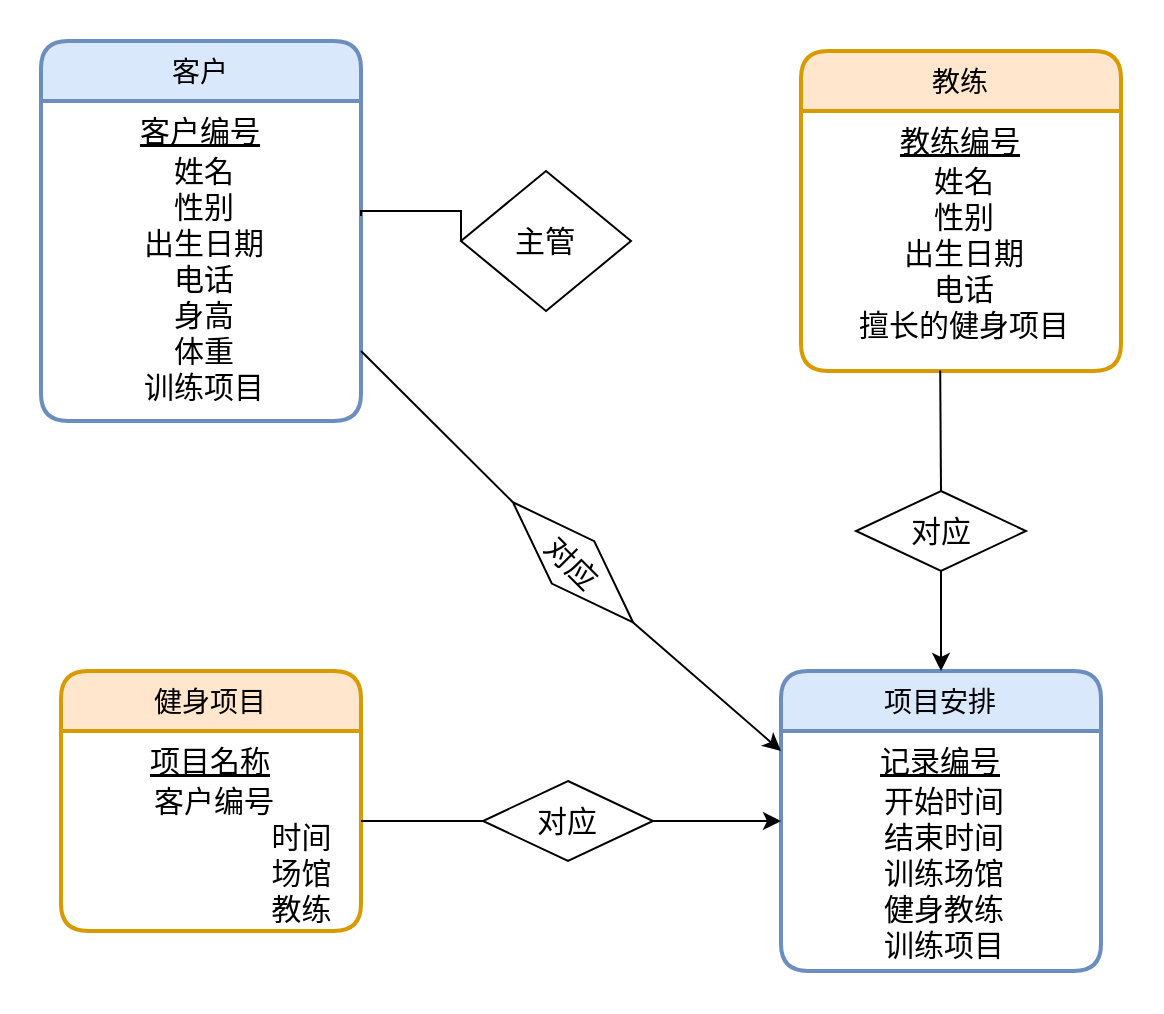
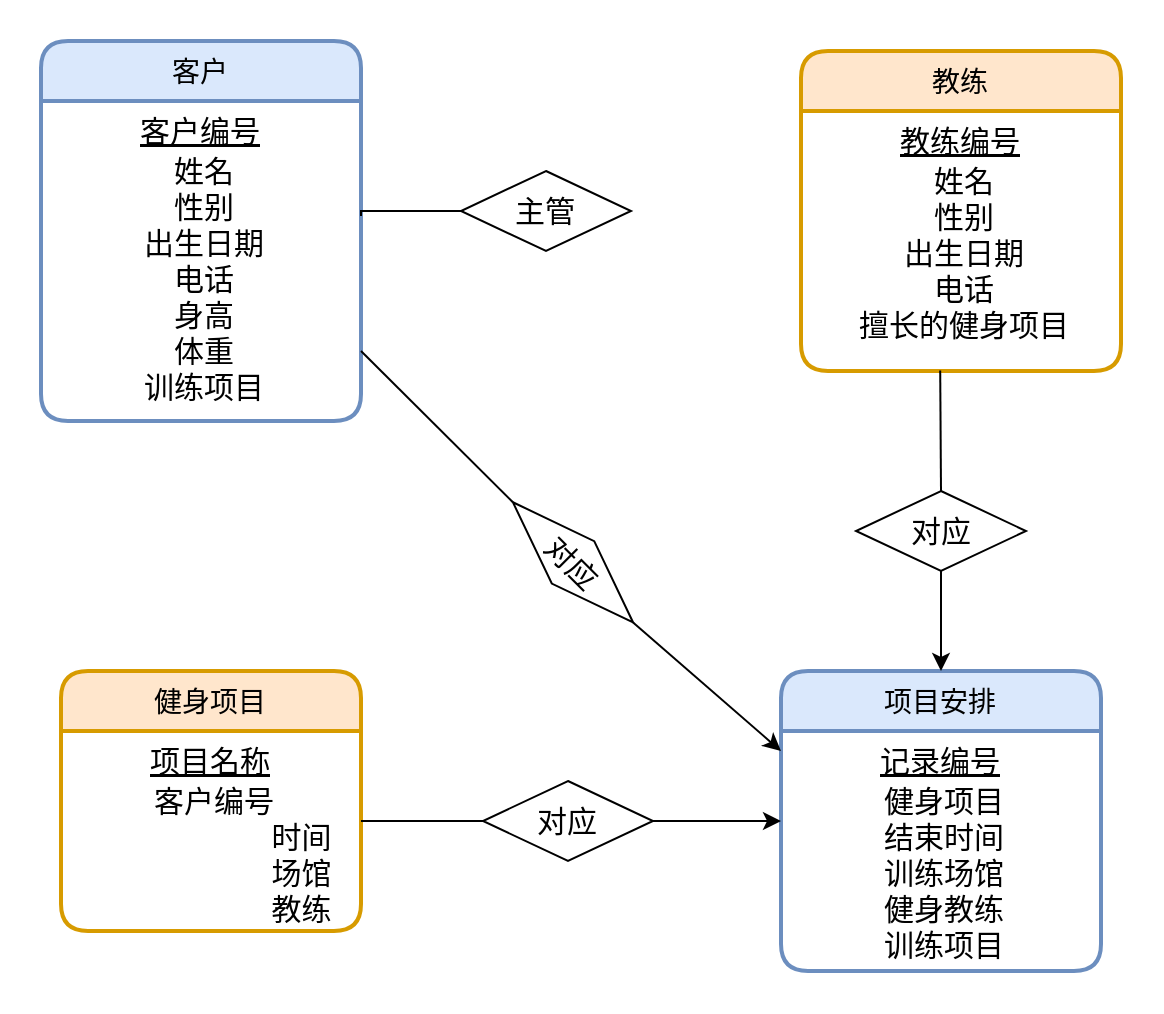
(546, 241) -> (546, 211)
(944, 802) -> (944, 802)
